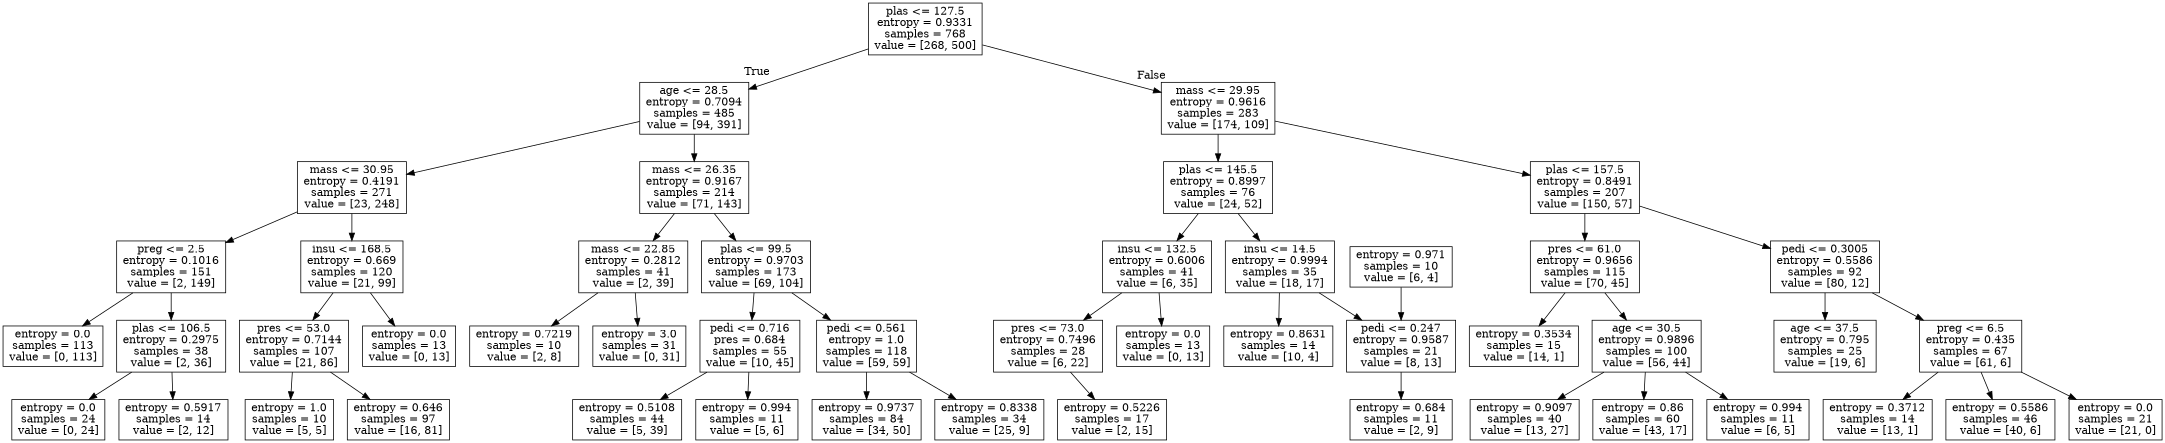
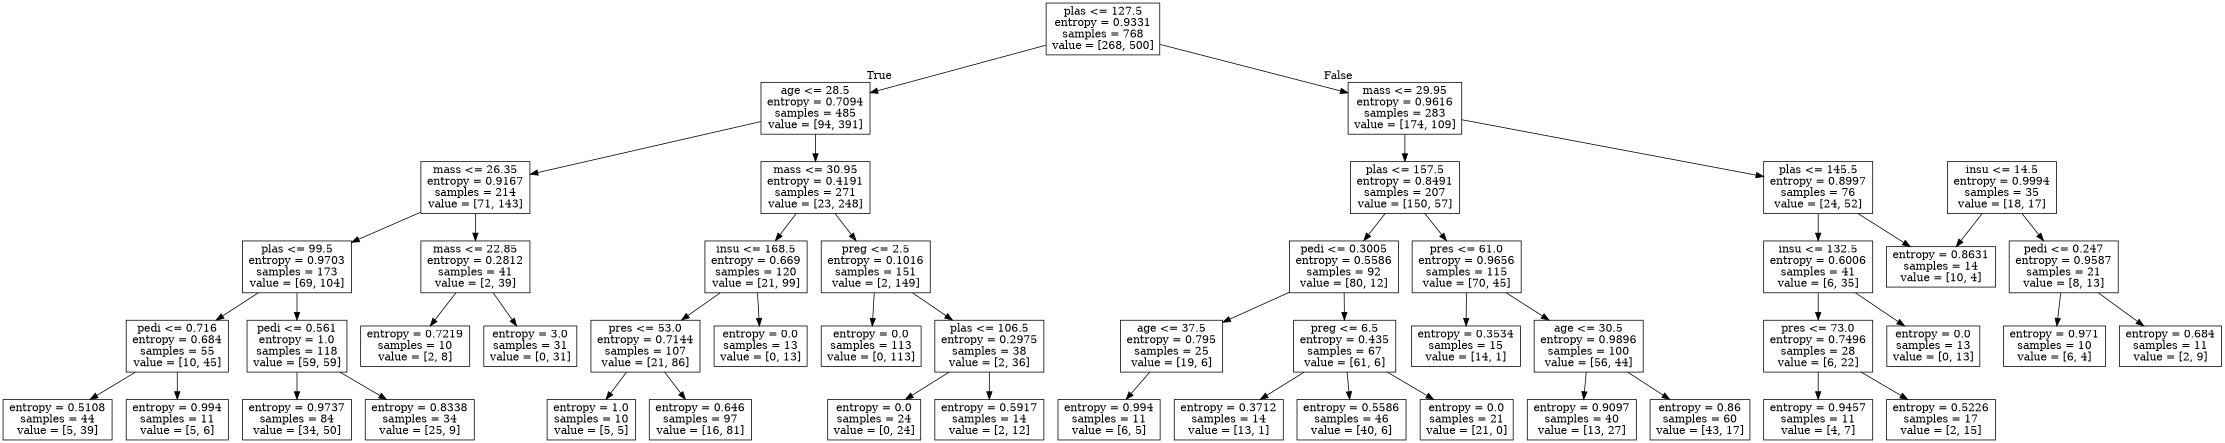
(1247, 224) -> (1881, 228)
(1401, 300) -> (2059, 306)
(750, 346) -> (177, 346)
(1703, 384) -> (1140, 383)
none -> (1818, 420)
